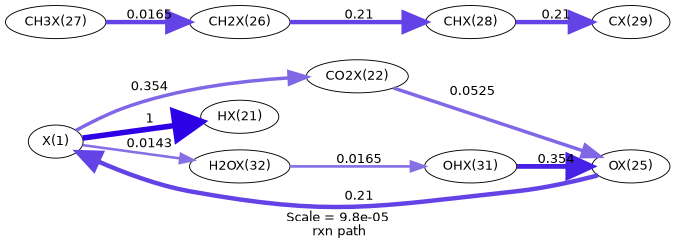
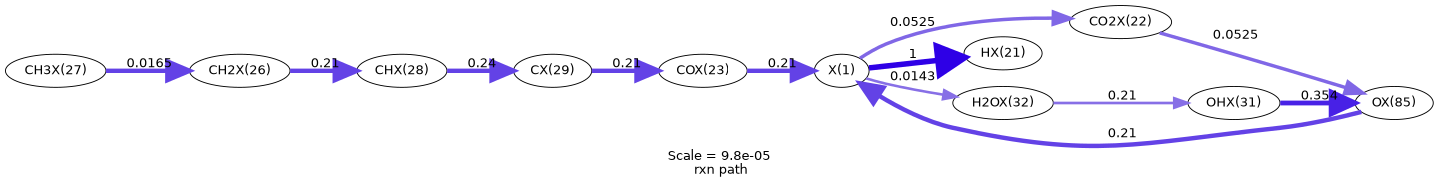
(554, 15) -> (480, 64)
none -> (703, 71)
(148, 87) -> (911, 23)
(357, 160) -> (1121, 96)
(631, 166) -> (1394, 103)
